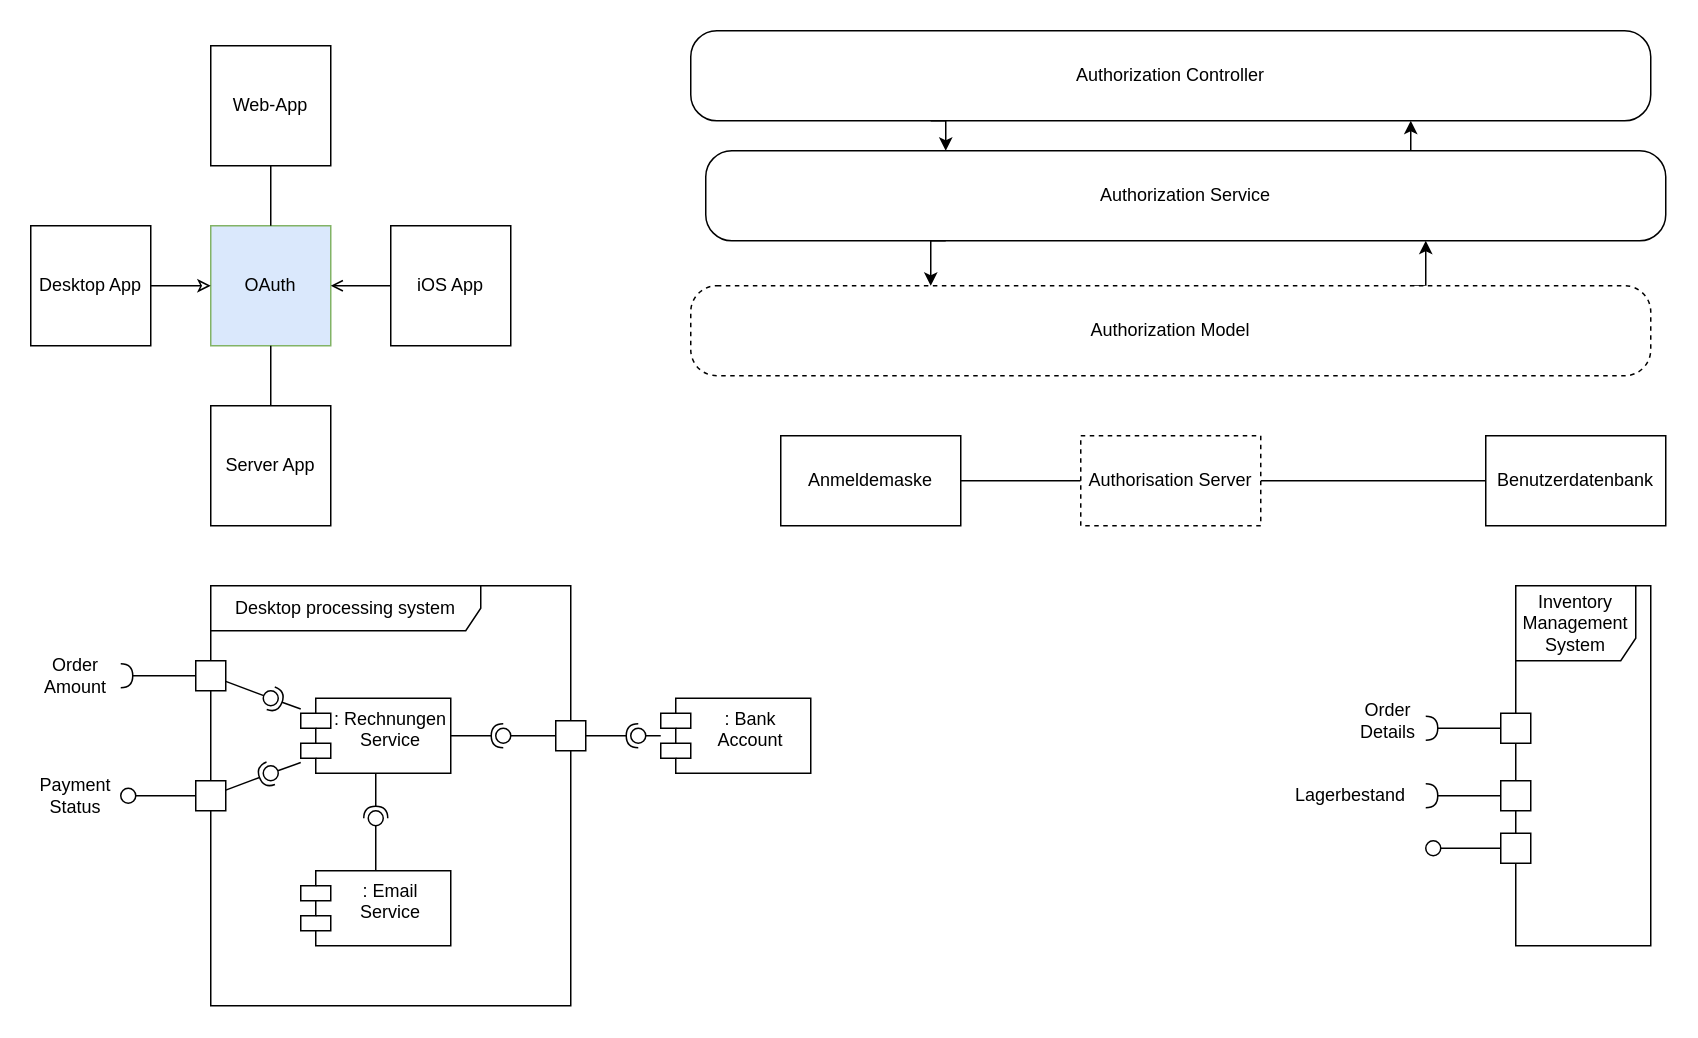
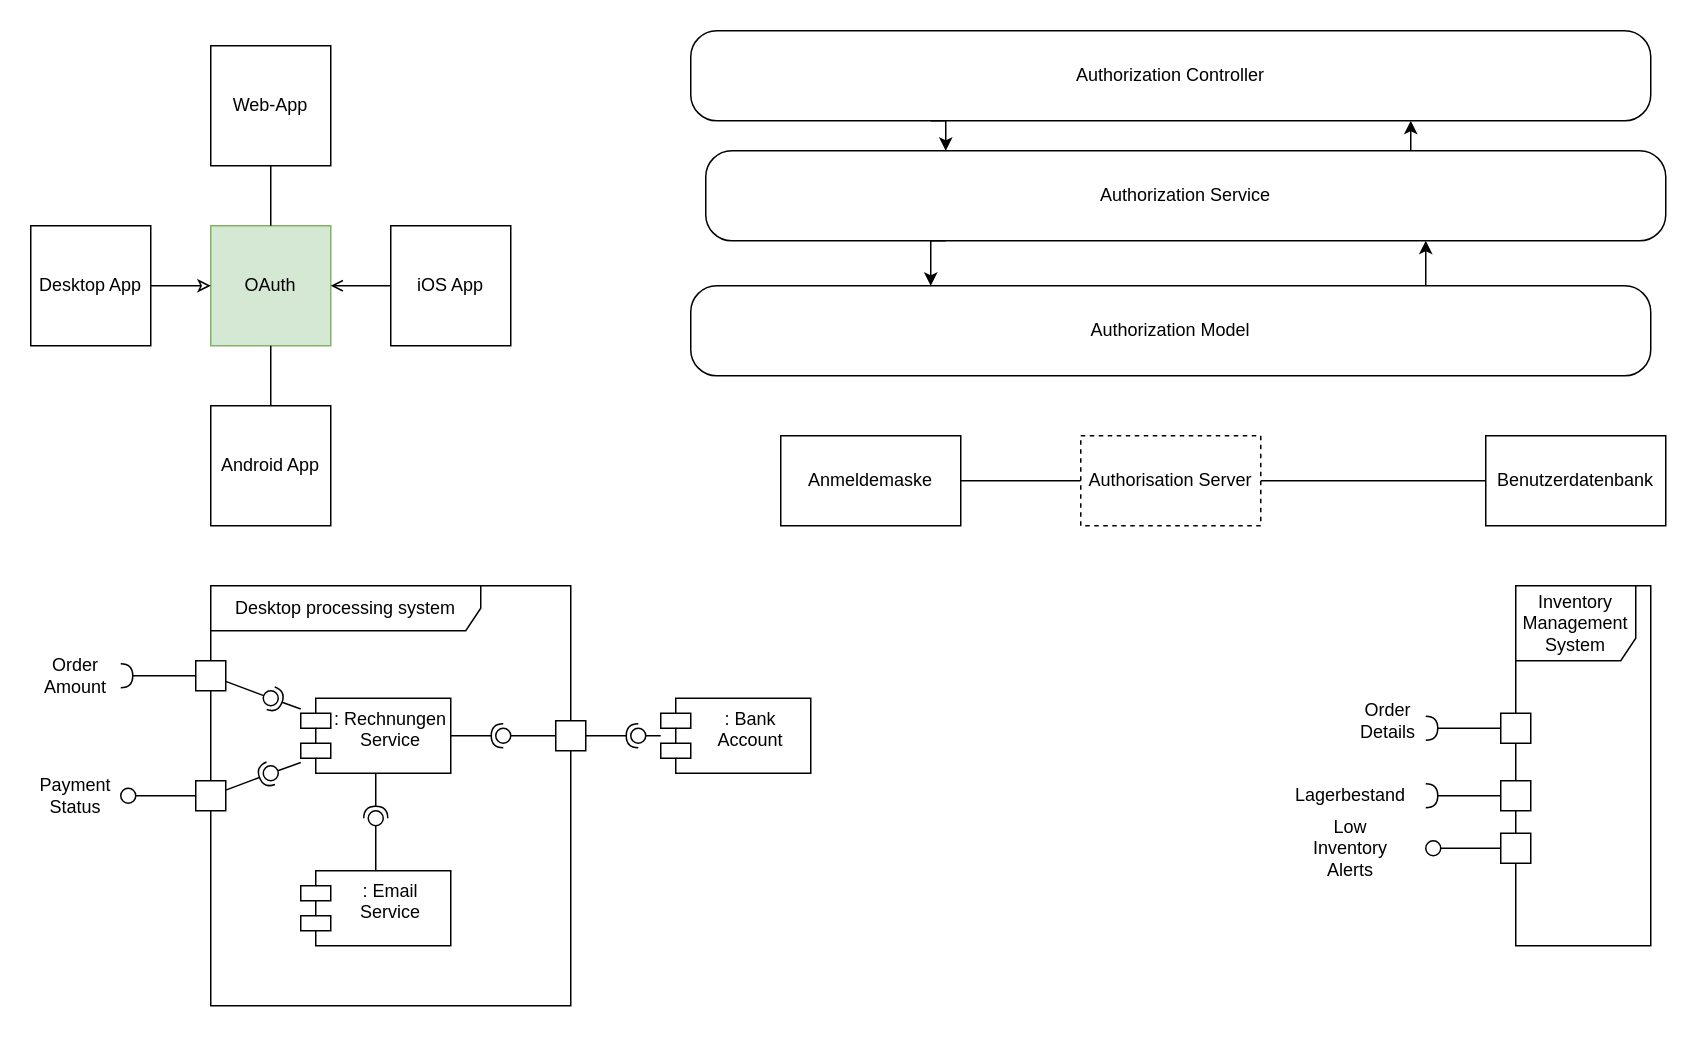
(271, 286) -> (271, 286)
(1171, 331) -> (1171, 331)
(271, 466) -> (271, 466)
none -> (1351, 848)
